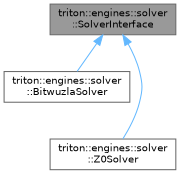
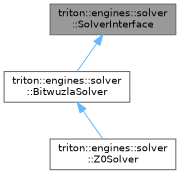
(142, 92) -> (93, 125)
